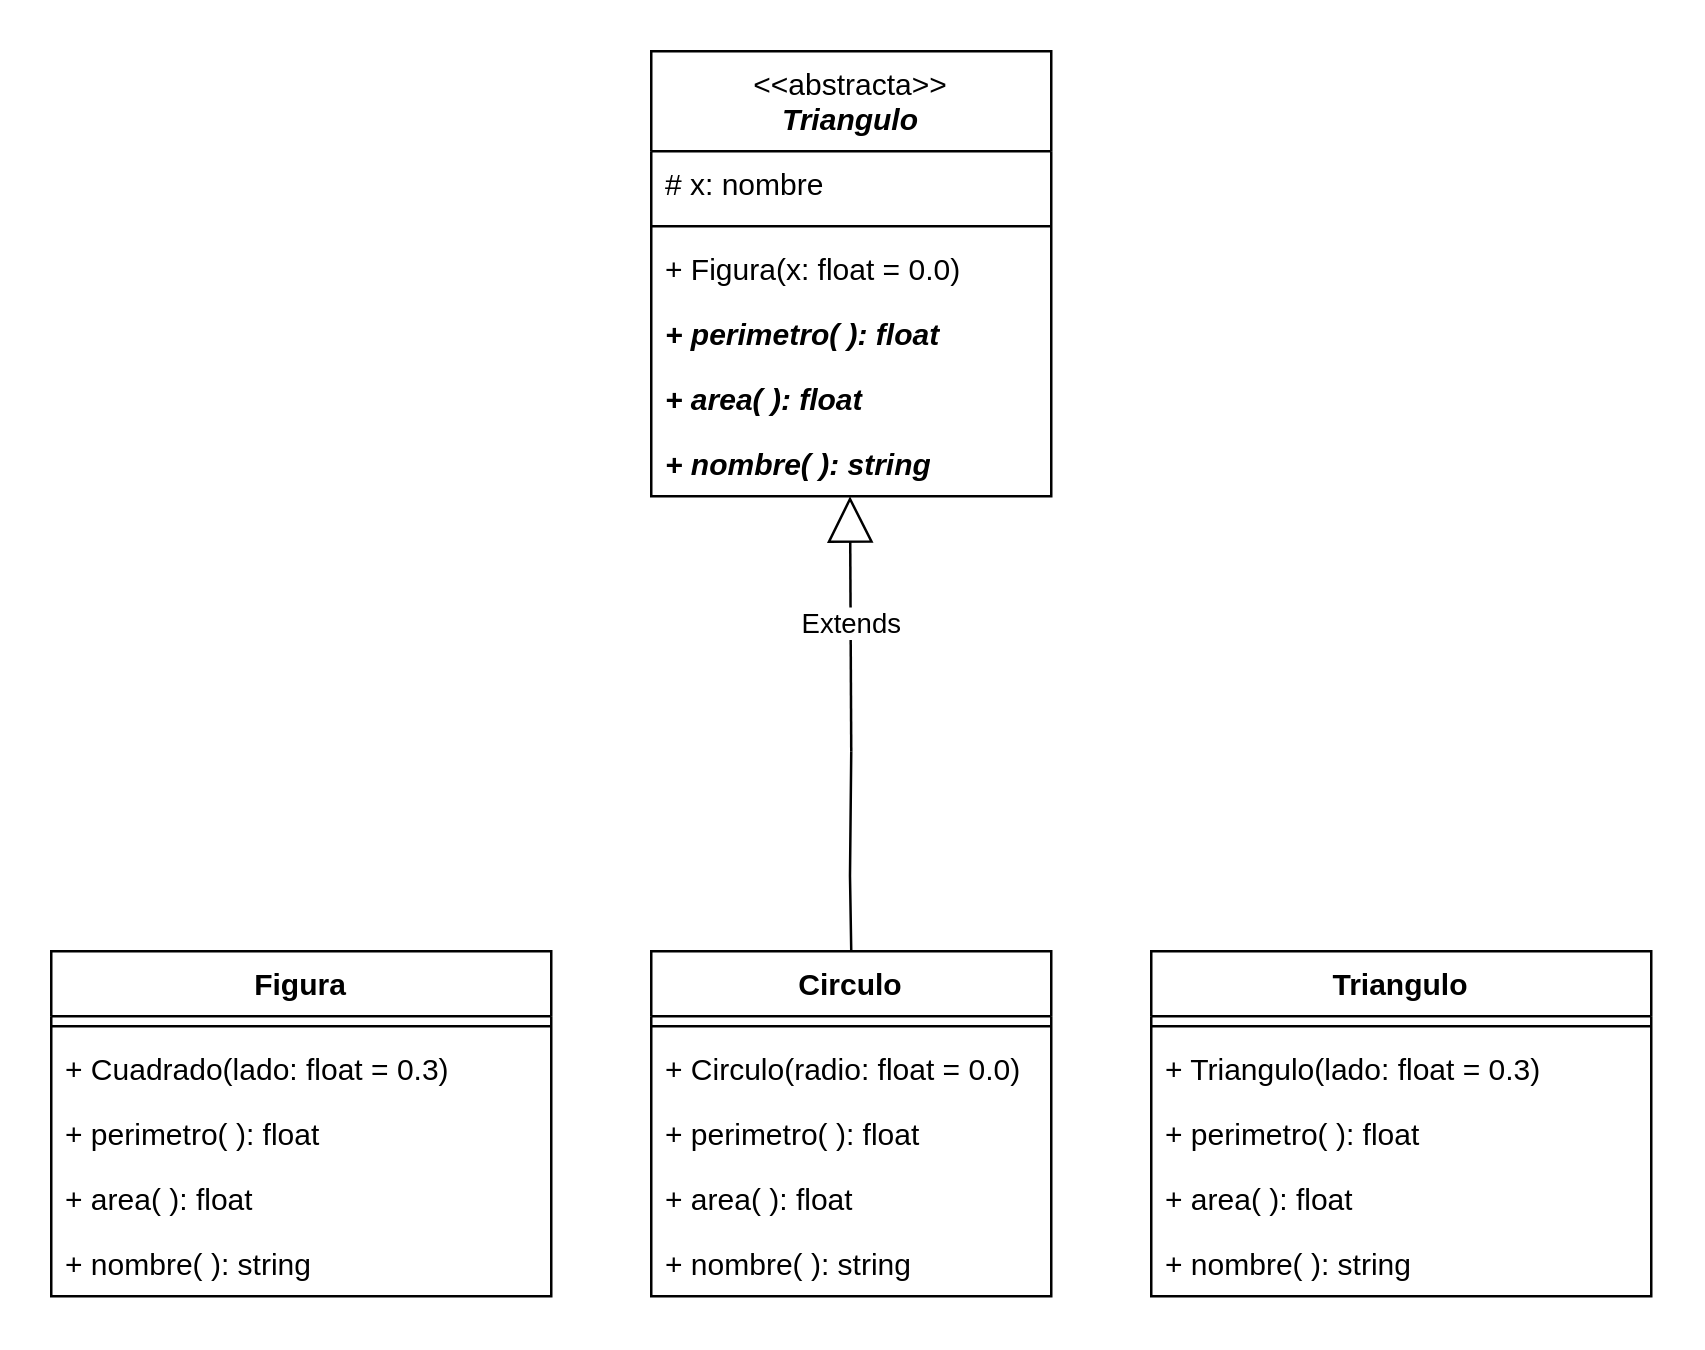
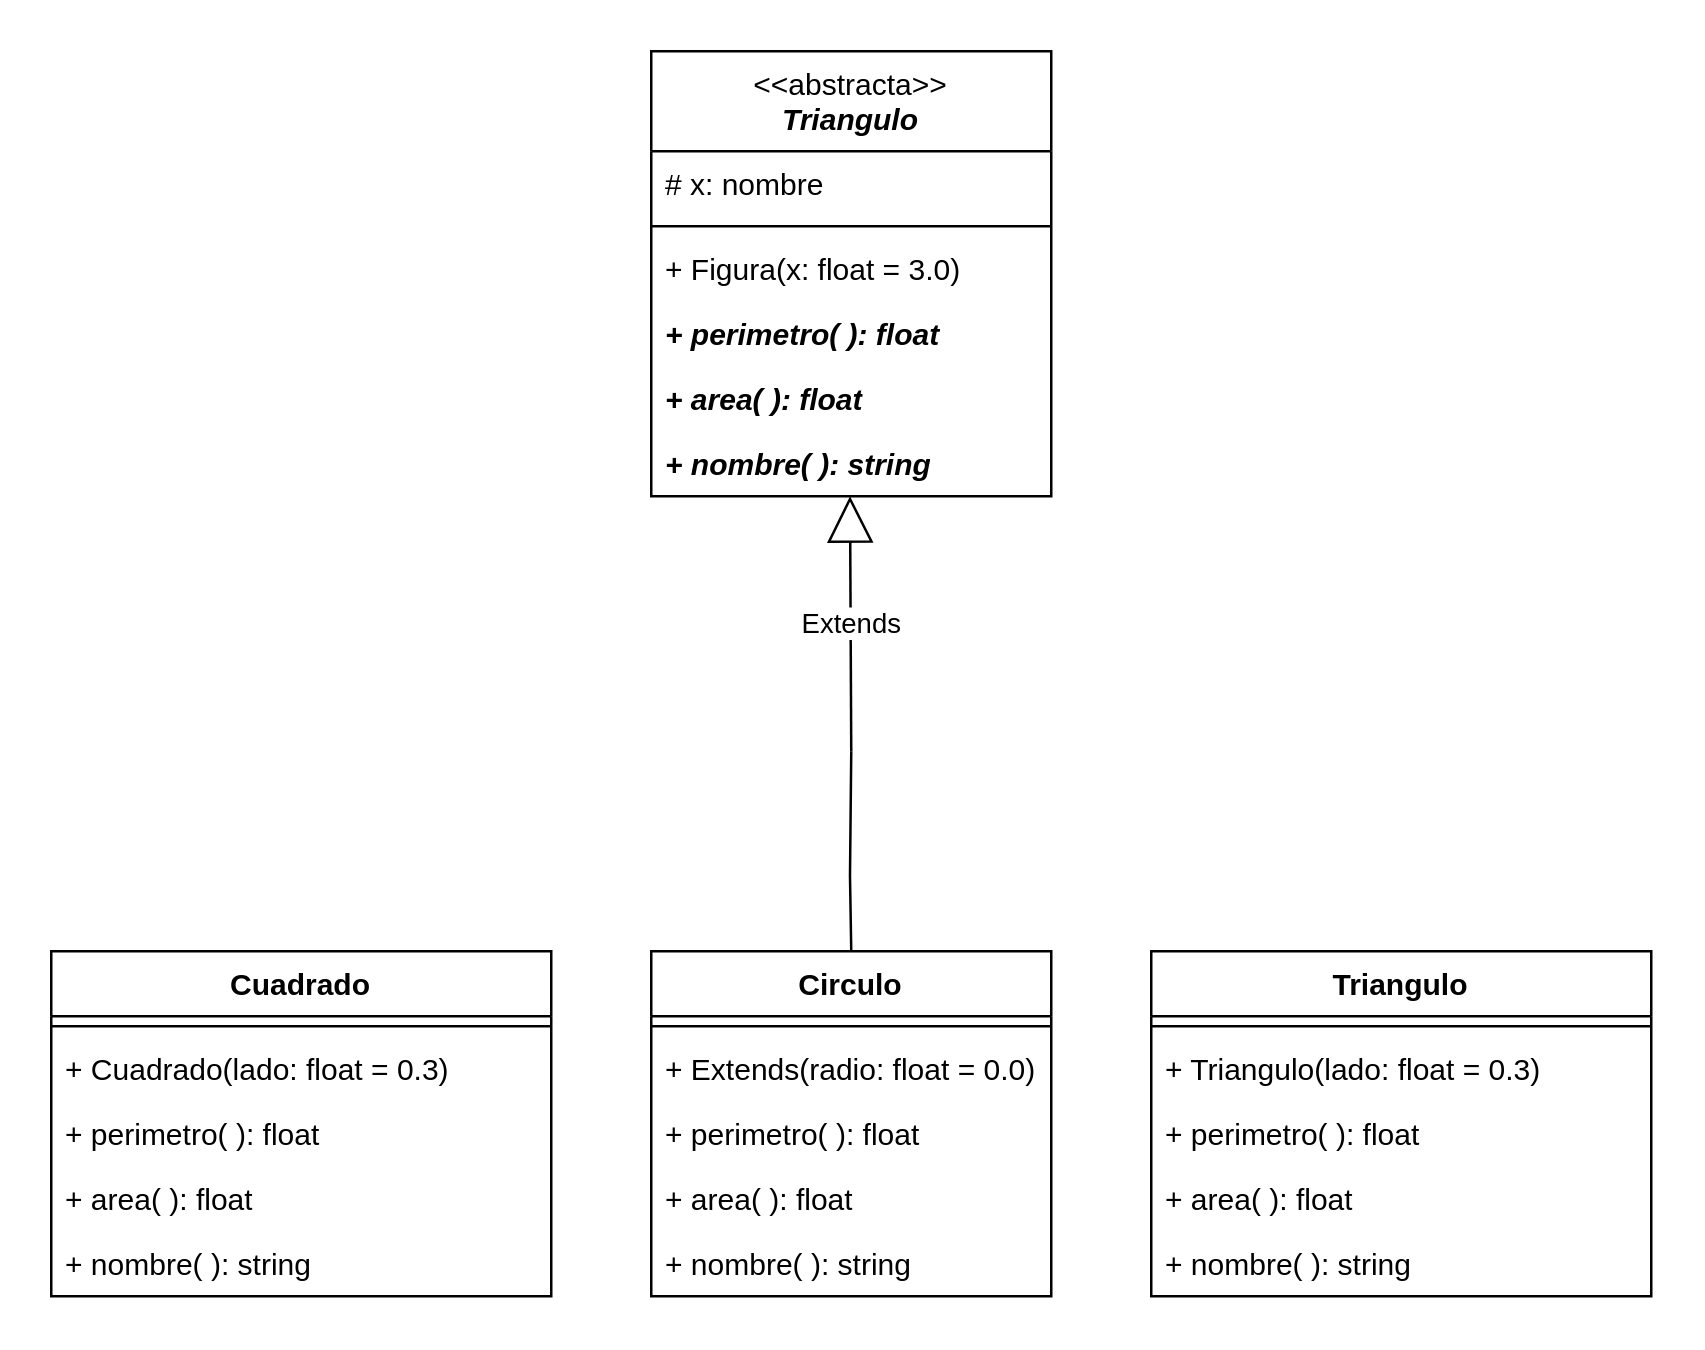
(837, 272) -> (837, 272)
(301, 987) -> (301, 987)
(854, 1090) -> (854, 1090)
